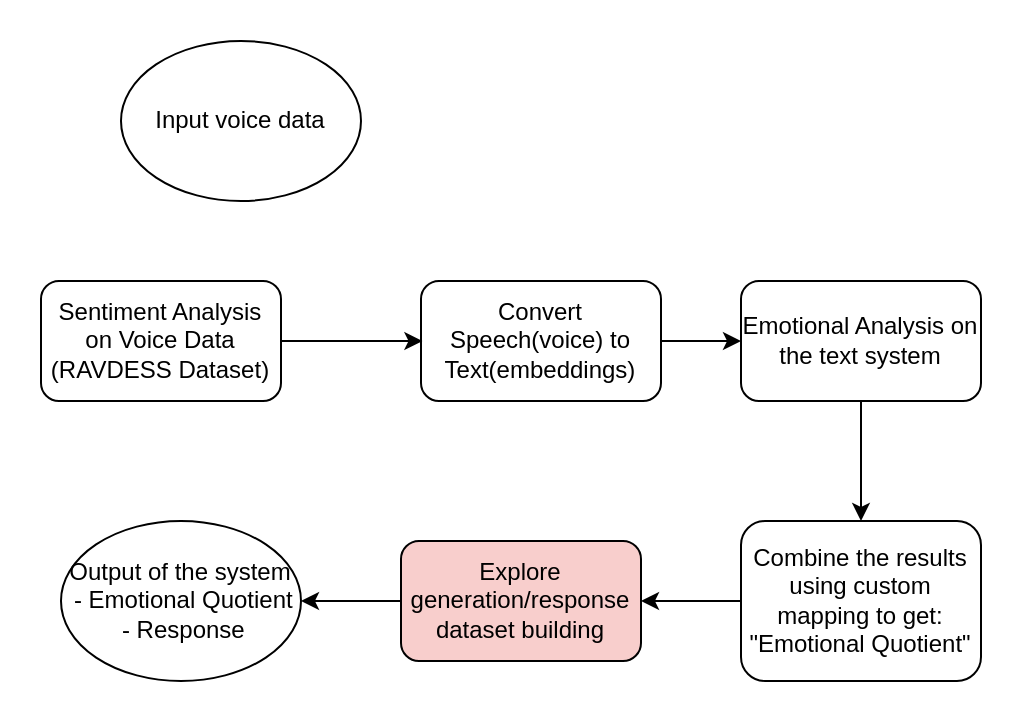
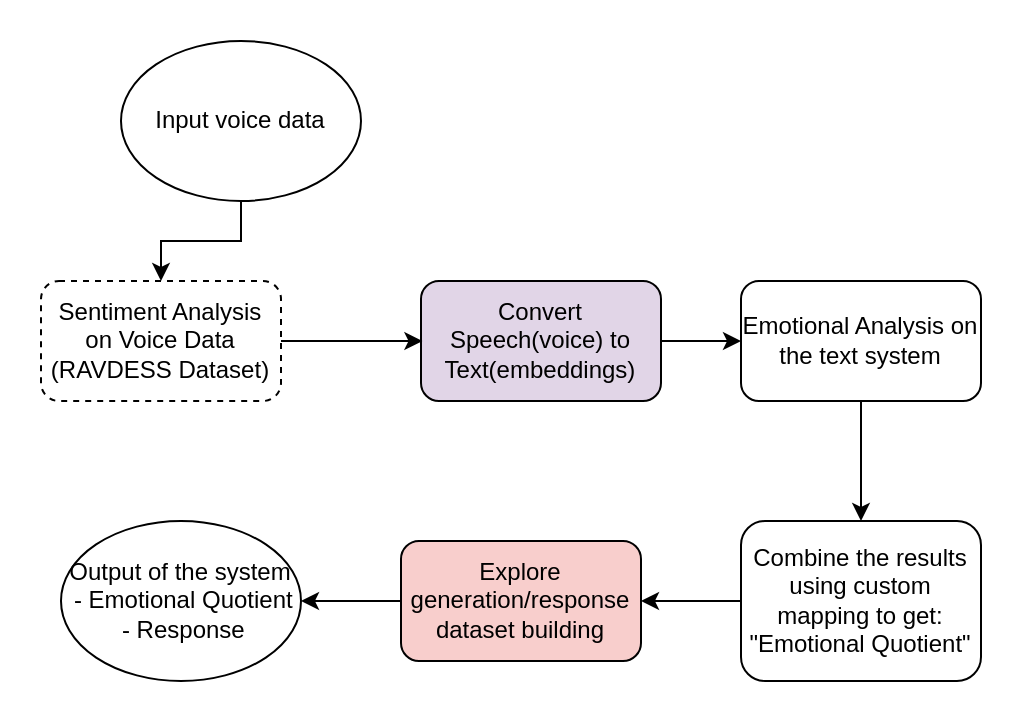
none -> (208, 241)
(161, 341) -> (161, 341)
(541, 341) -> (541, 341)
